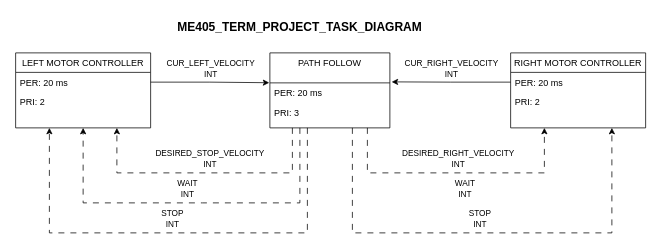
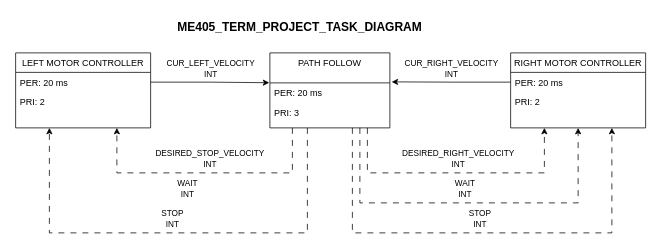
(300, 203) -> none
none -> (578, 203)
